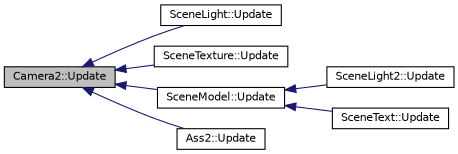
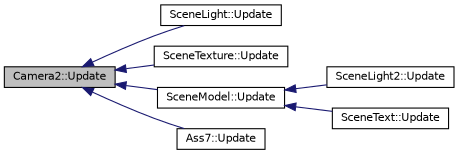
(221, 139) -> (221, 139)
